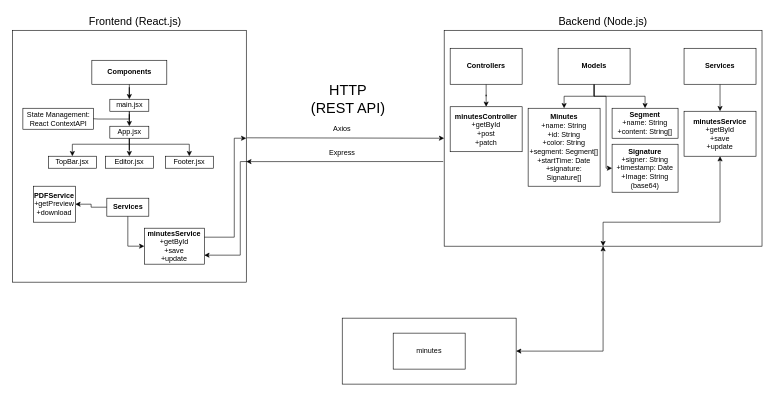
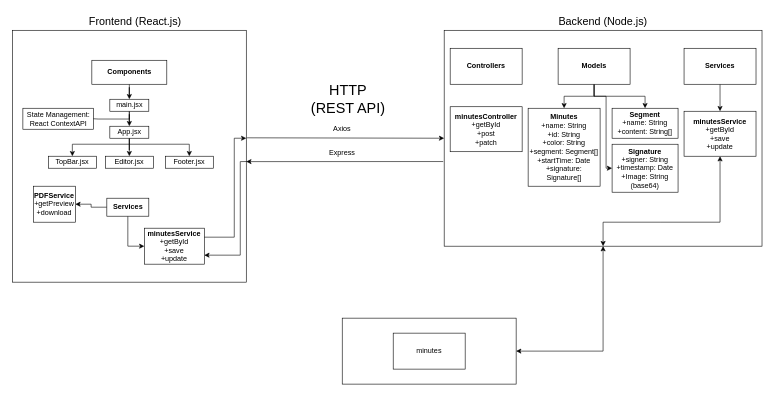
(486, 97) -> none
